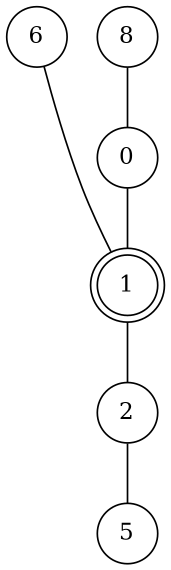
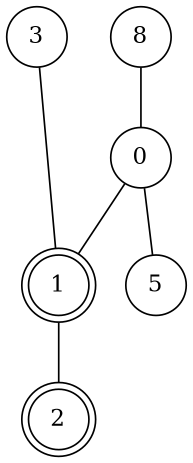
(37, 37) -> (37, 37)
(128, 413) -> (59, 419)
(128, 473) -> (148, 222)
